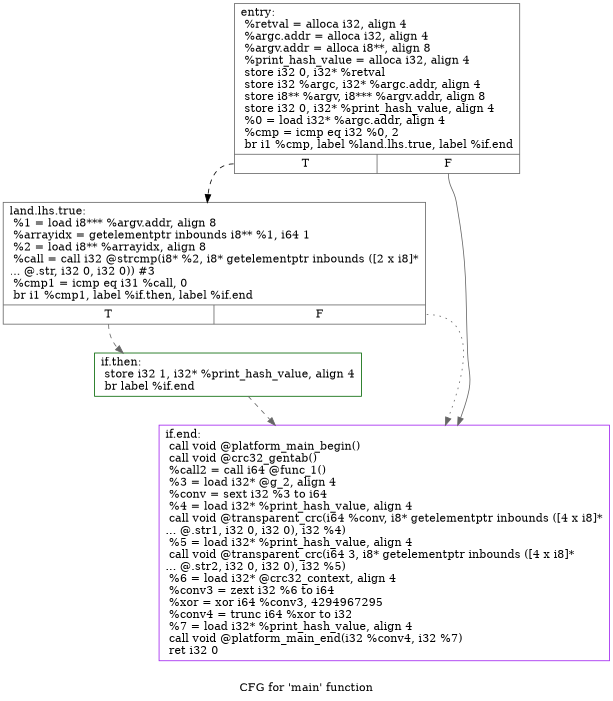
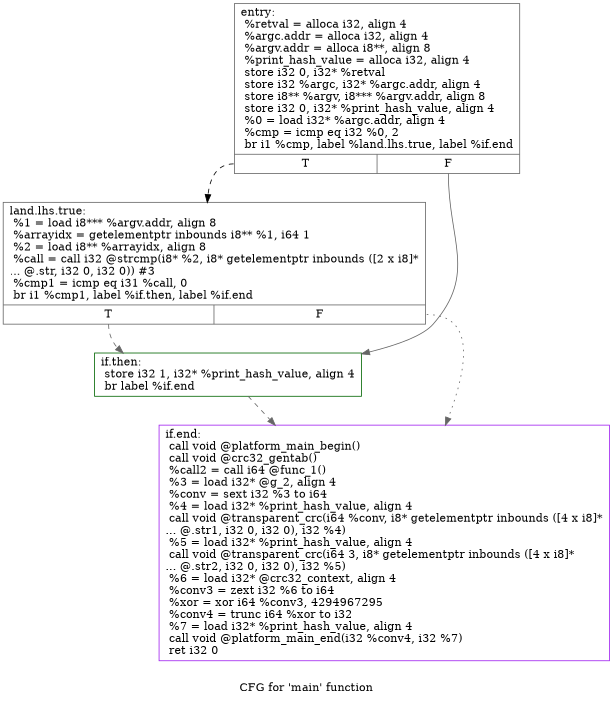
(466, 295) -> (455, 287)
